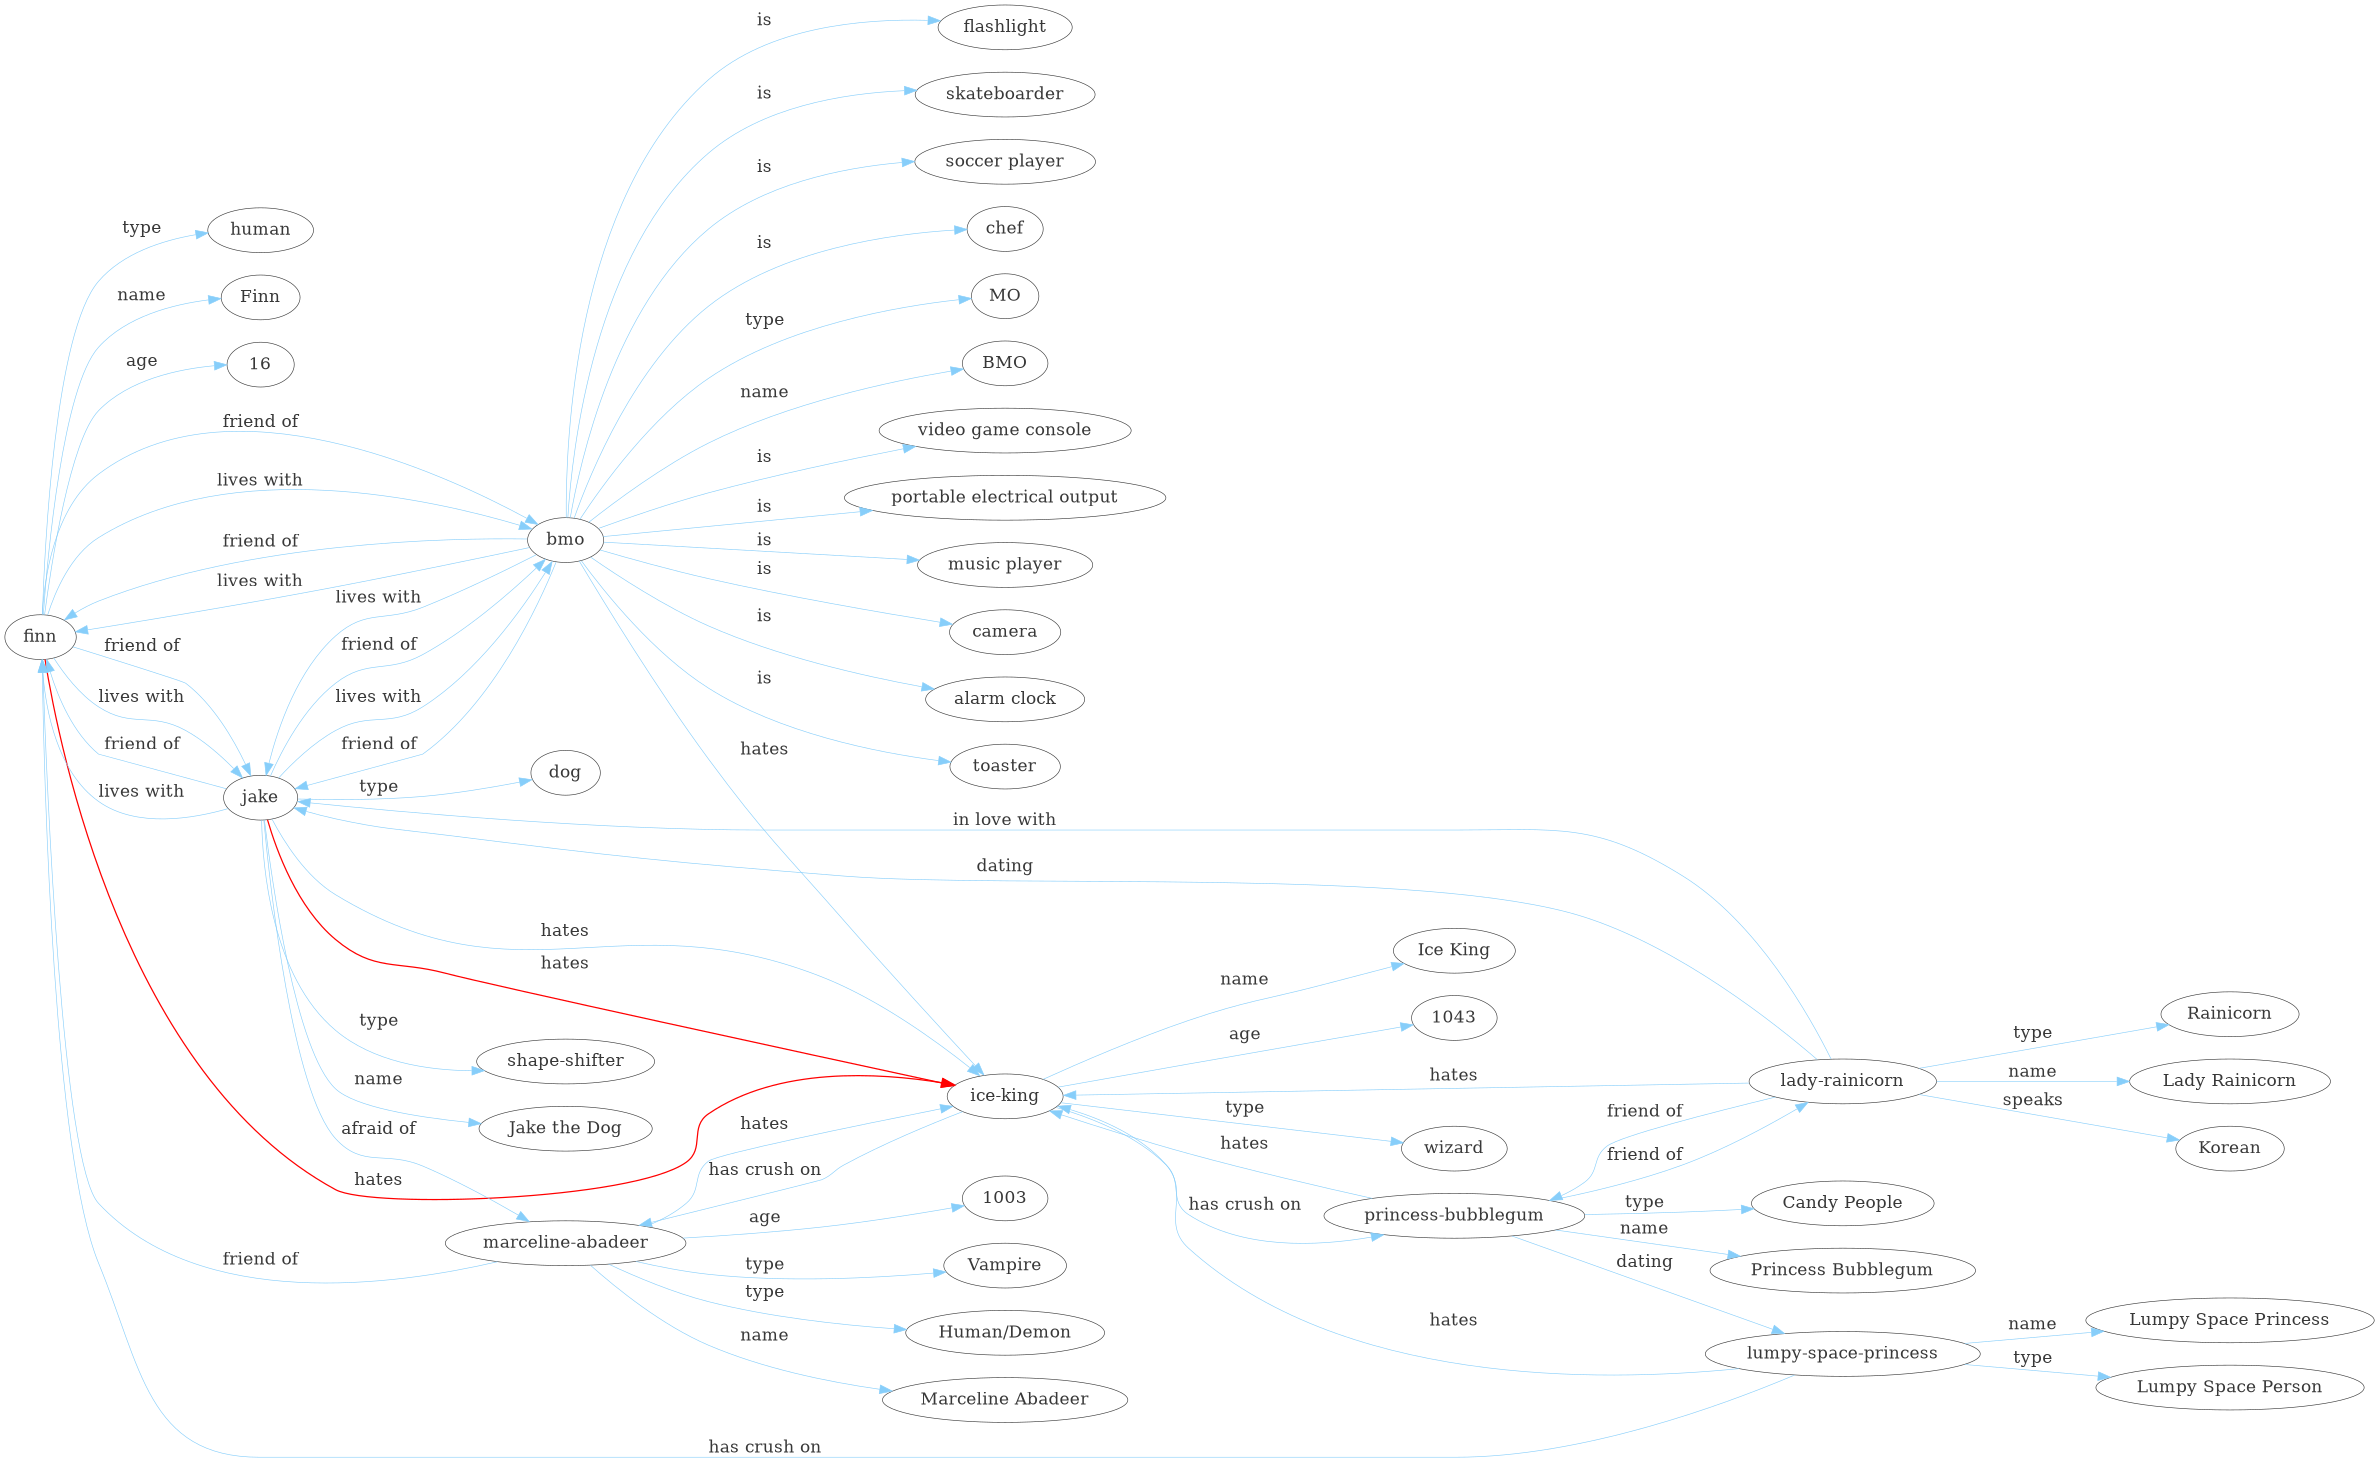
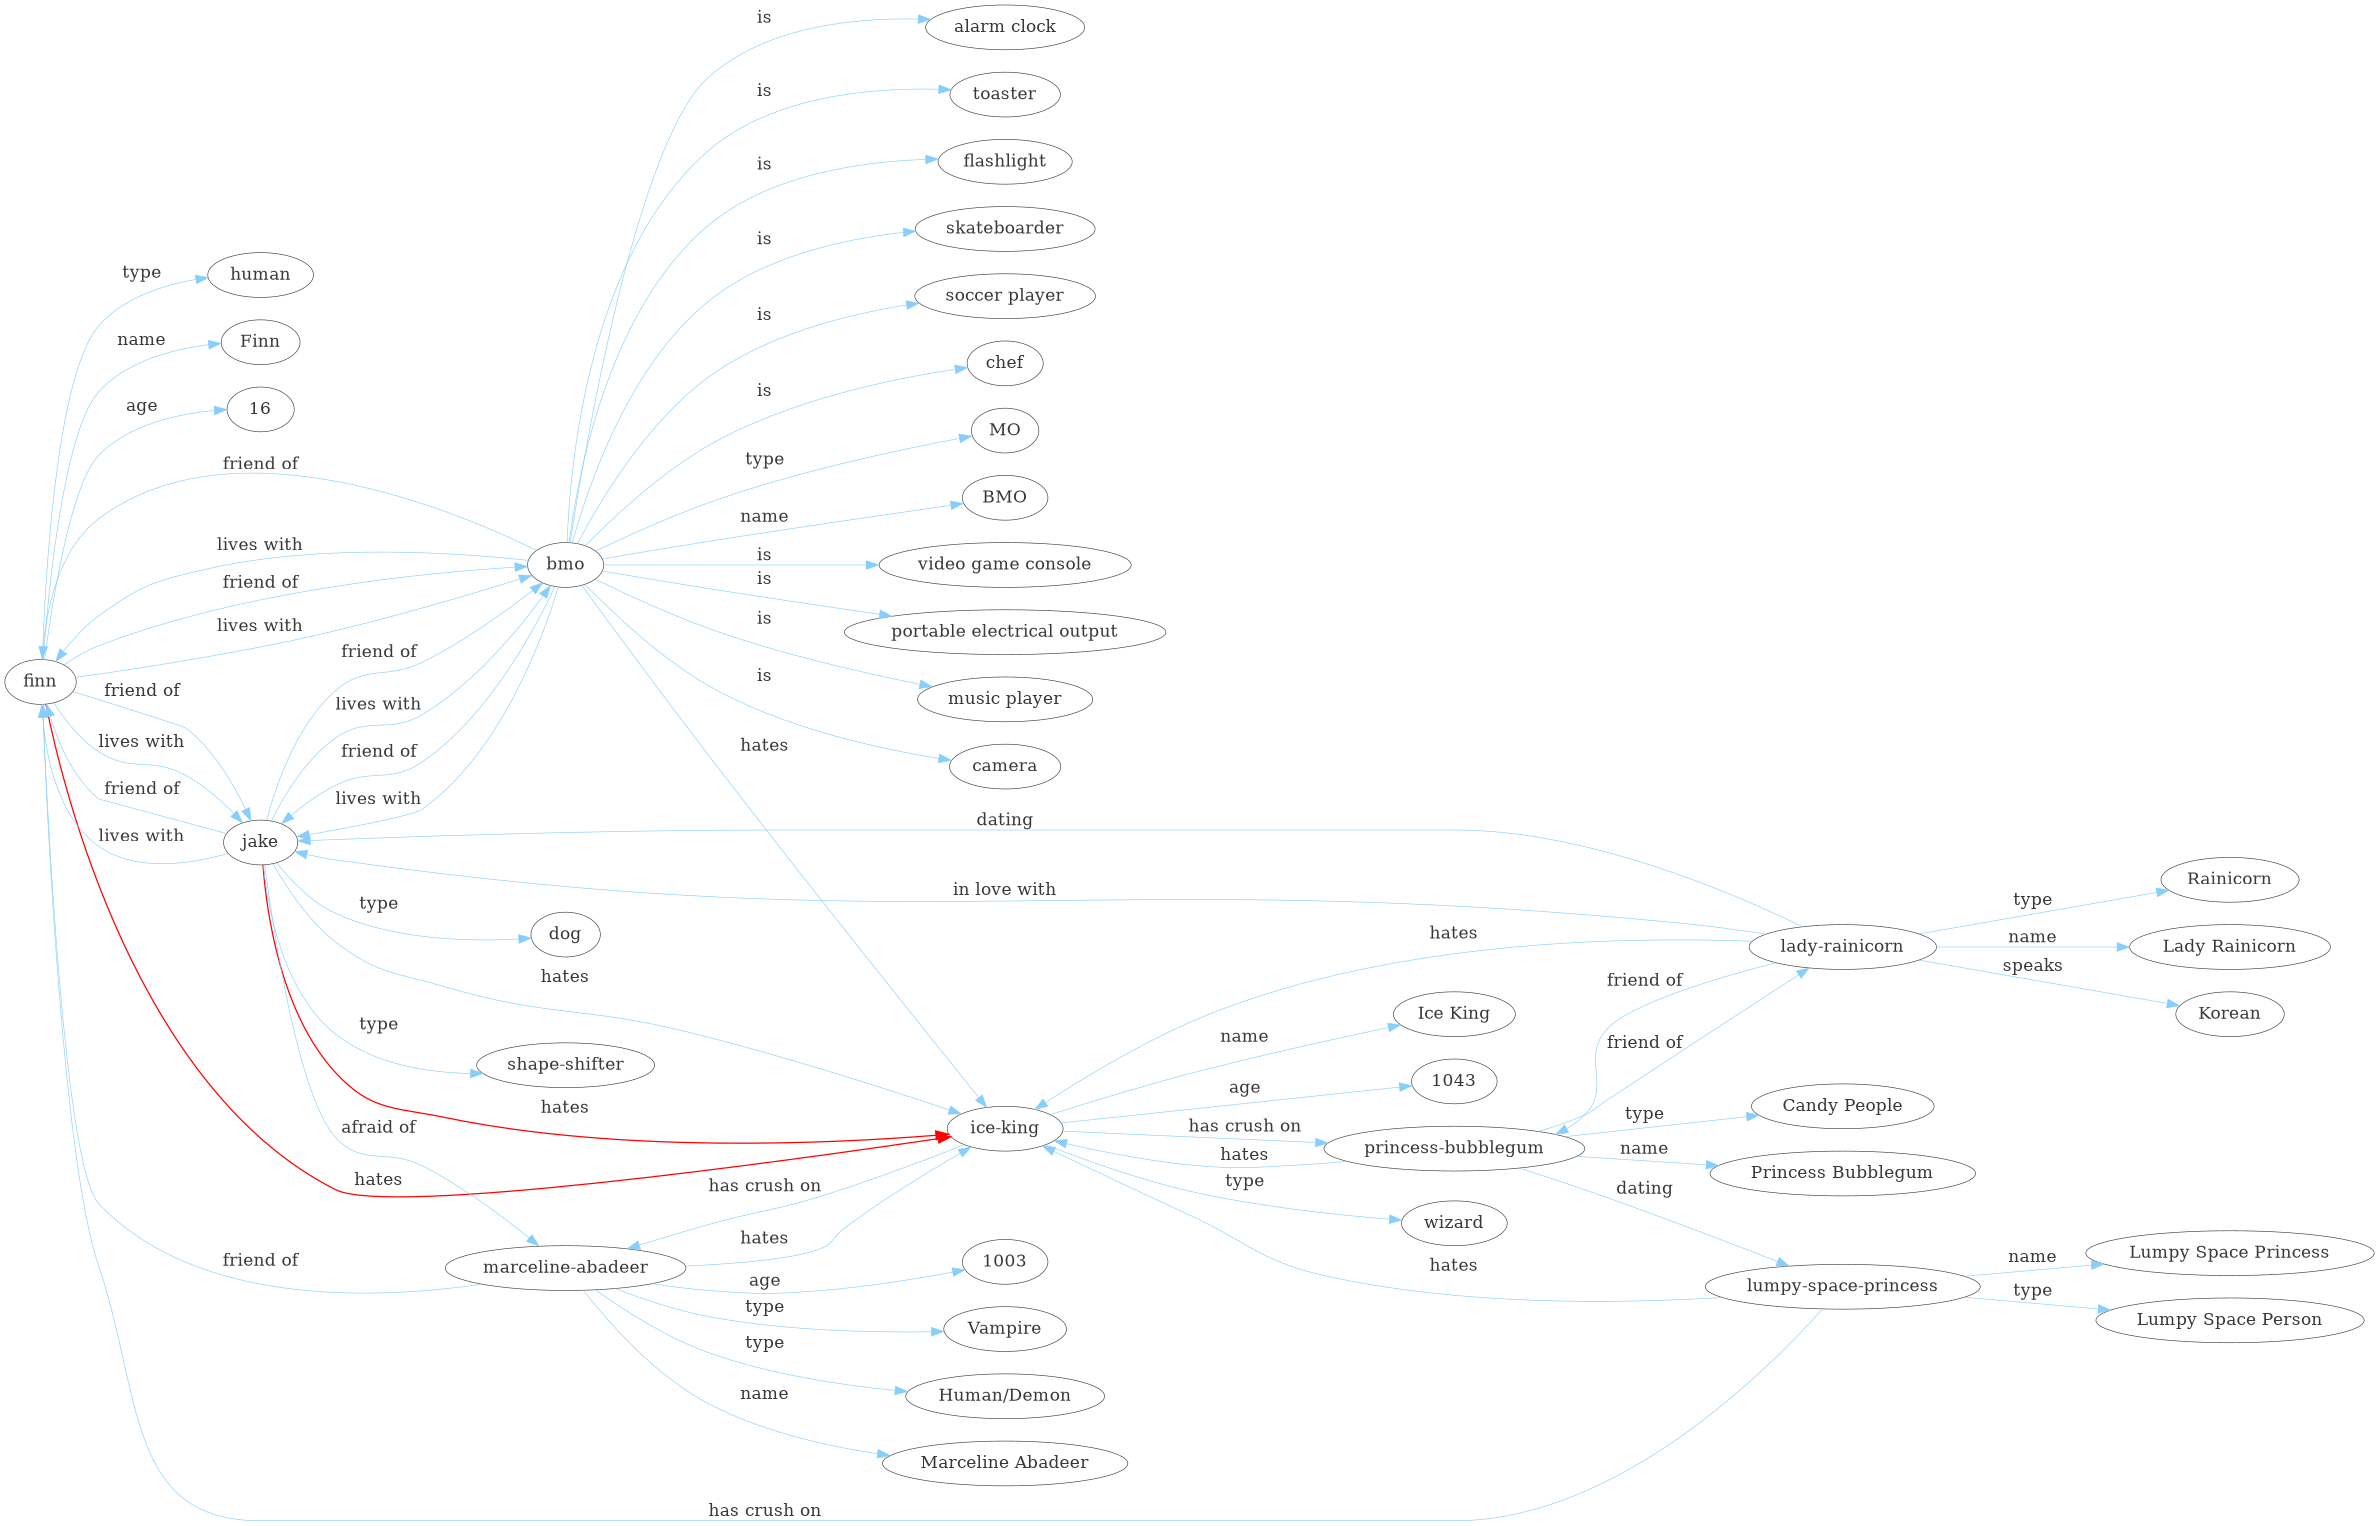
(566, 1129) -> none
